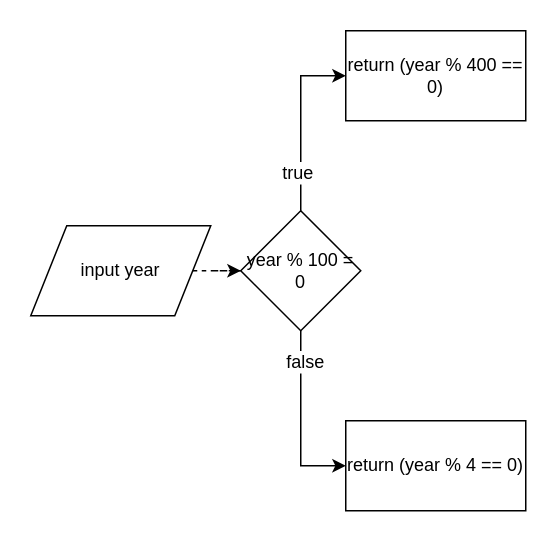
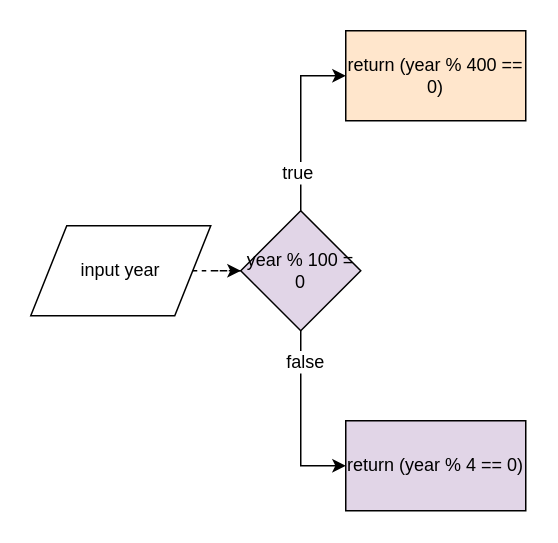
(436, 76) -> (436, 76)
(301, 271) -> (301, 271)
(436, 466) -> (436, 466)
